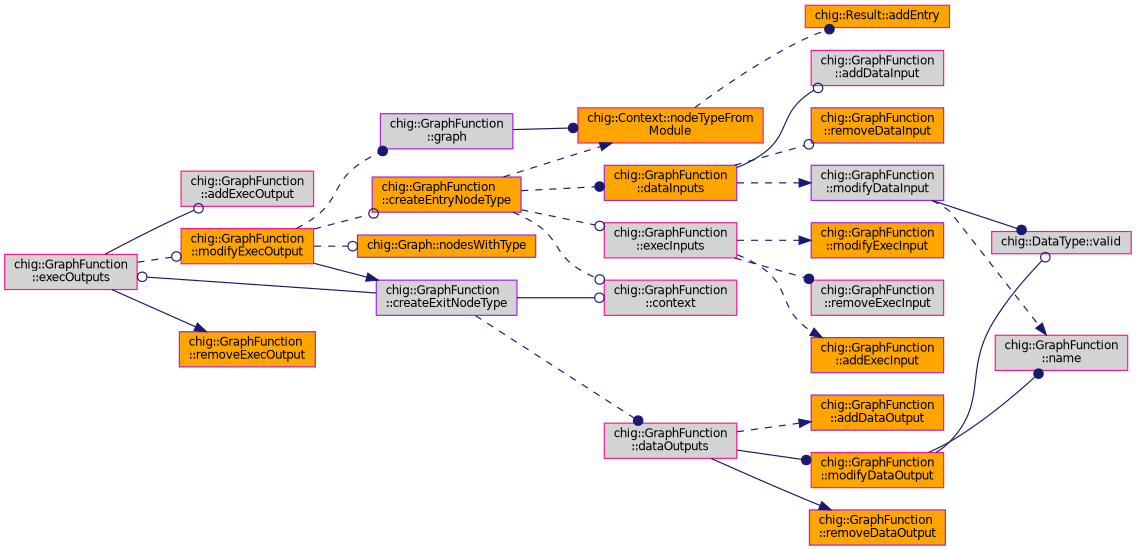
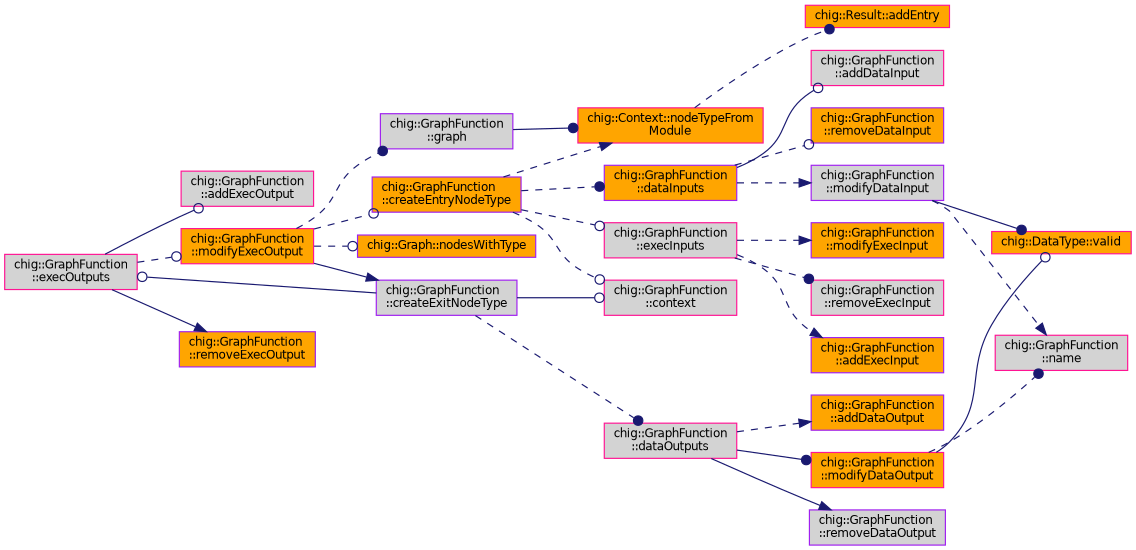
(1061, 243) -> (1061, 243)
(984, 419) -> (984, 419)
(877, 528) -> (877, 528)
